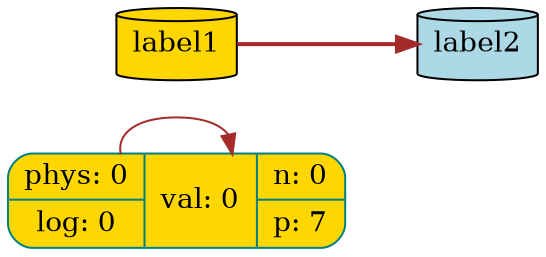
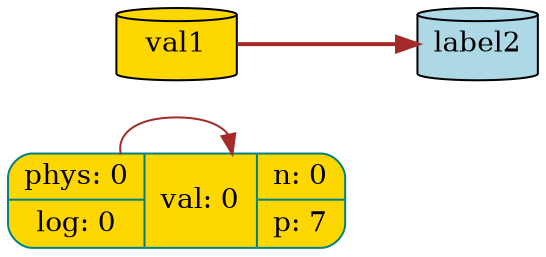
(177, 44) -> (177, 44)
